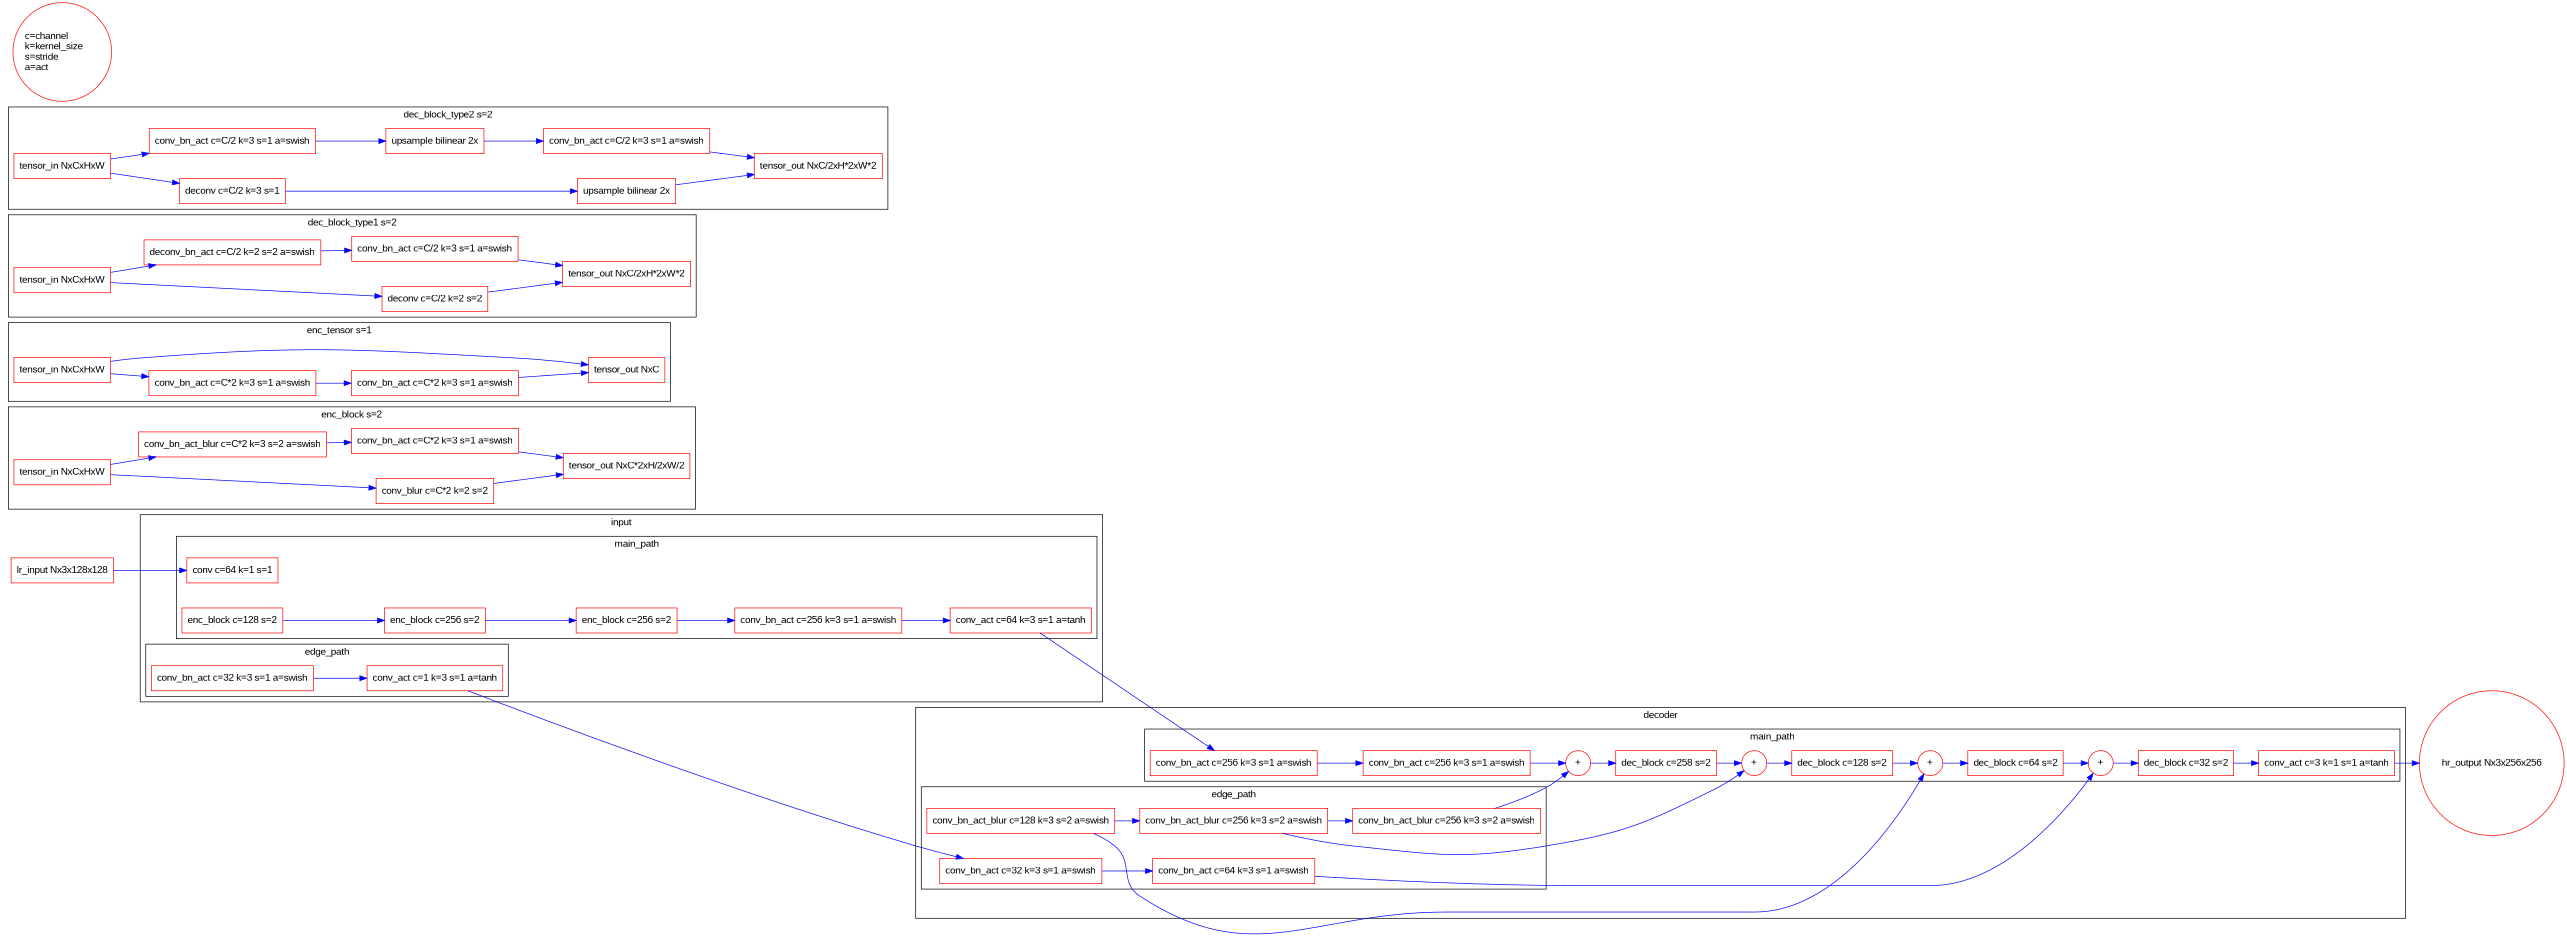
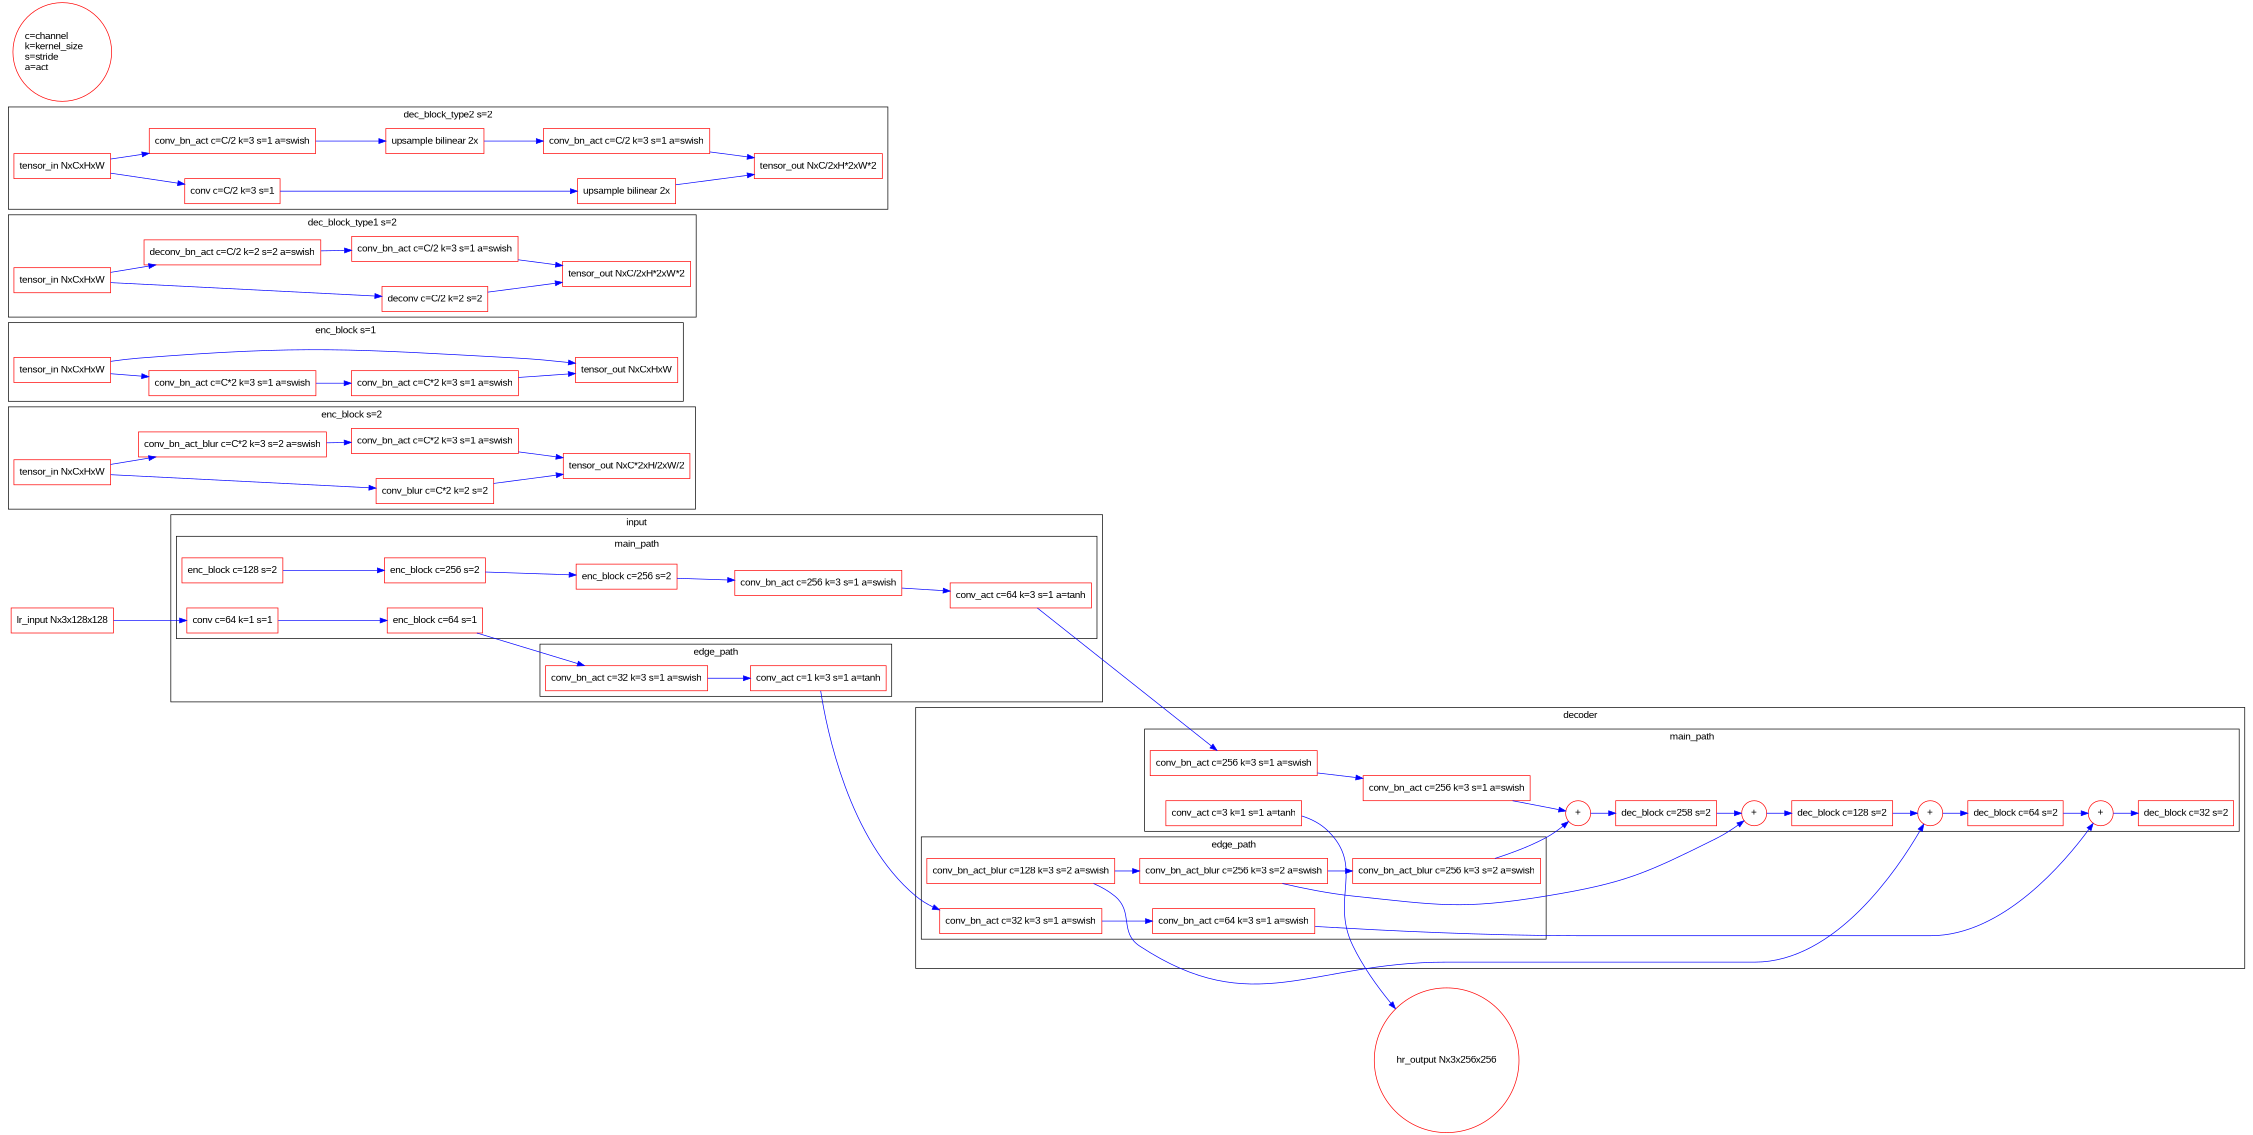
(232, 191) -> (232, 191)
(339, 331) -> (346, 331)
(627, 370) -> (627, 370)
none -> (435, 620)
(2243, 763) -> none
